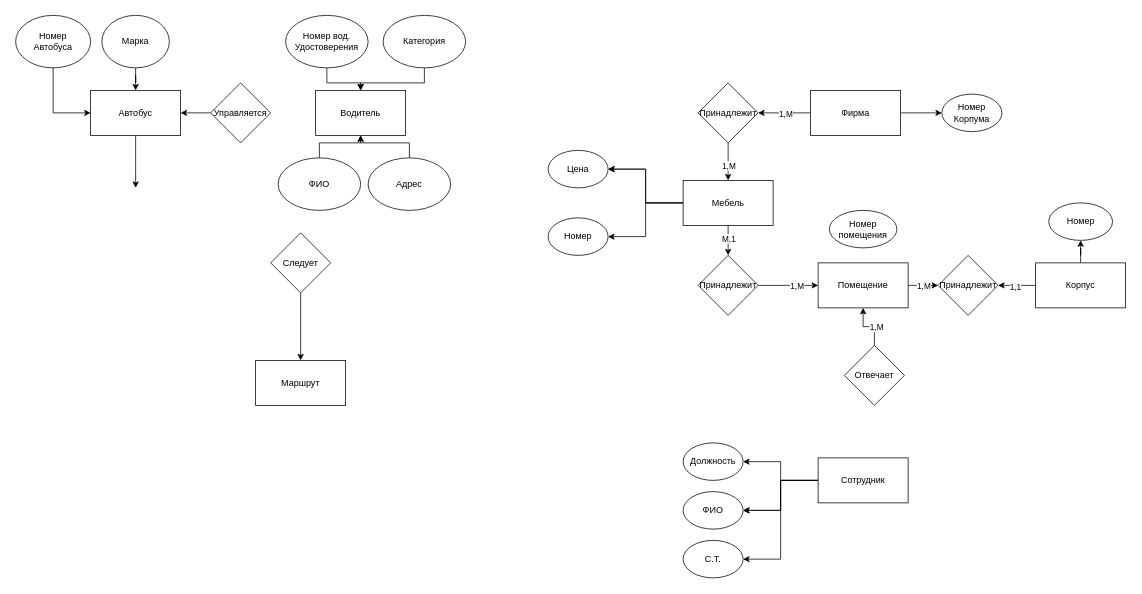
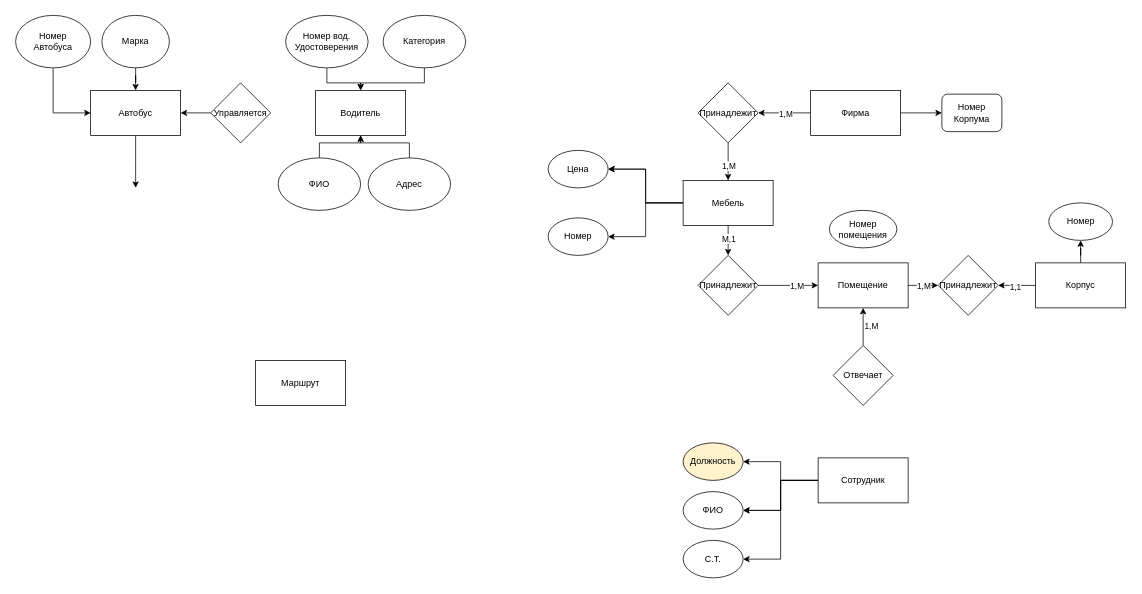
(972, 113) -> (972, 113)
(300, 263) -> none
(300, 324) -> none
(874, 375) -> (863, 375)
(713, 462) -> (713, 462)
